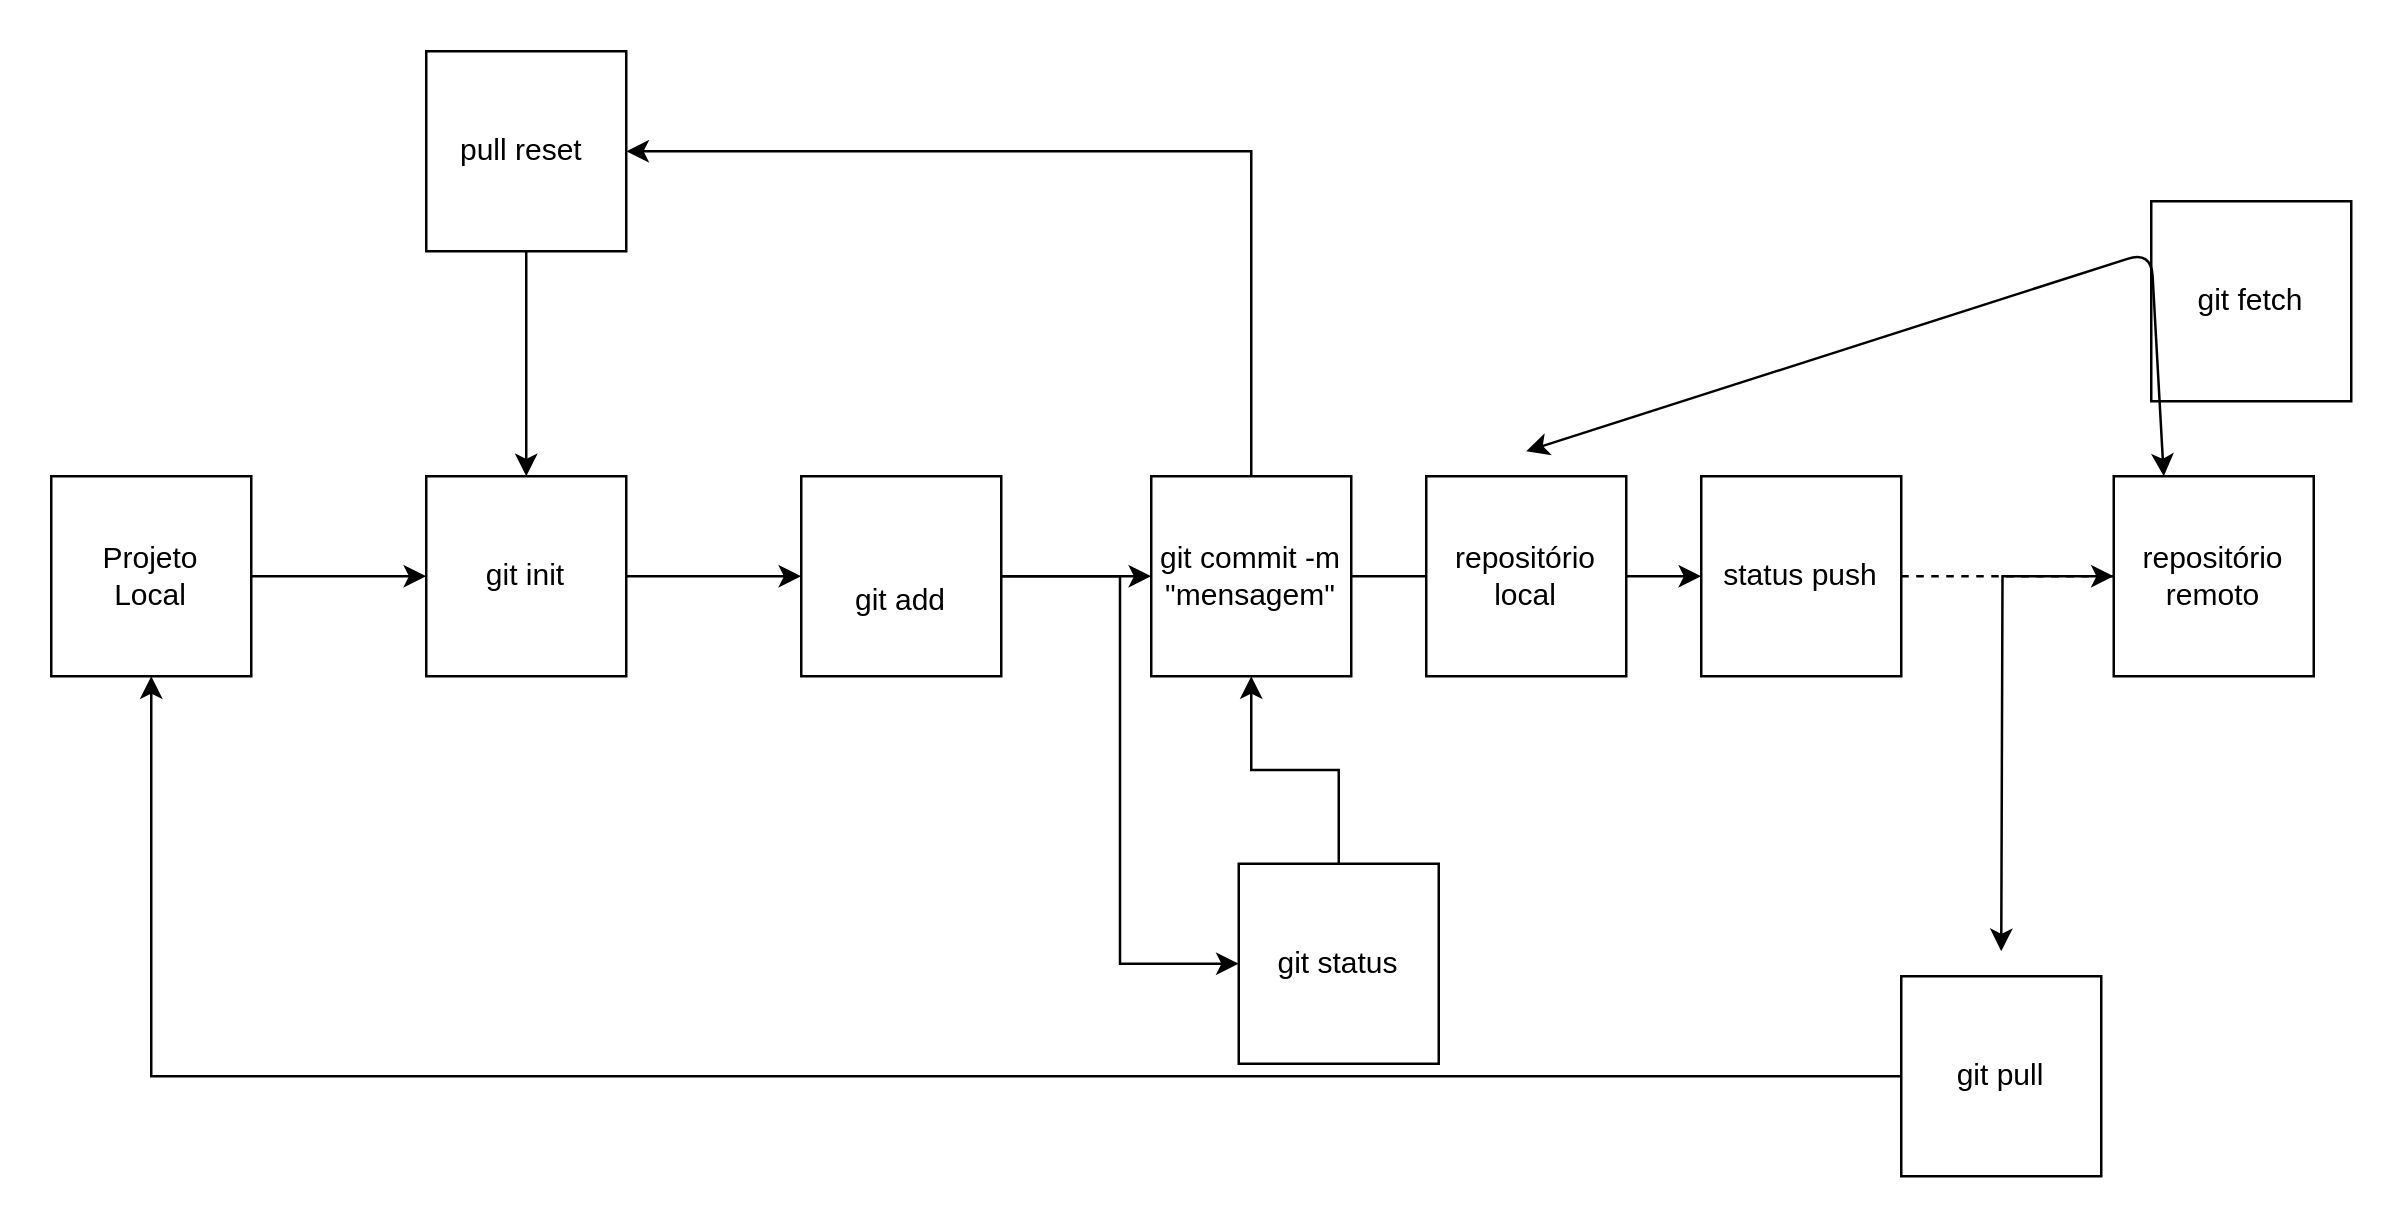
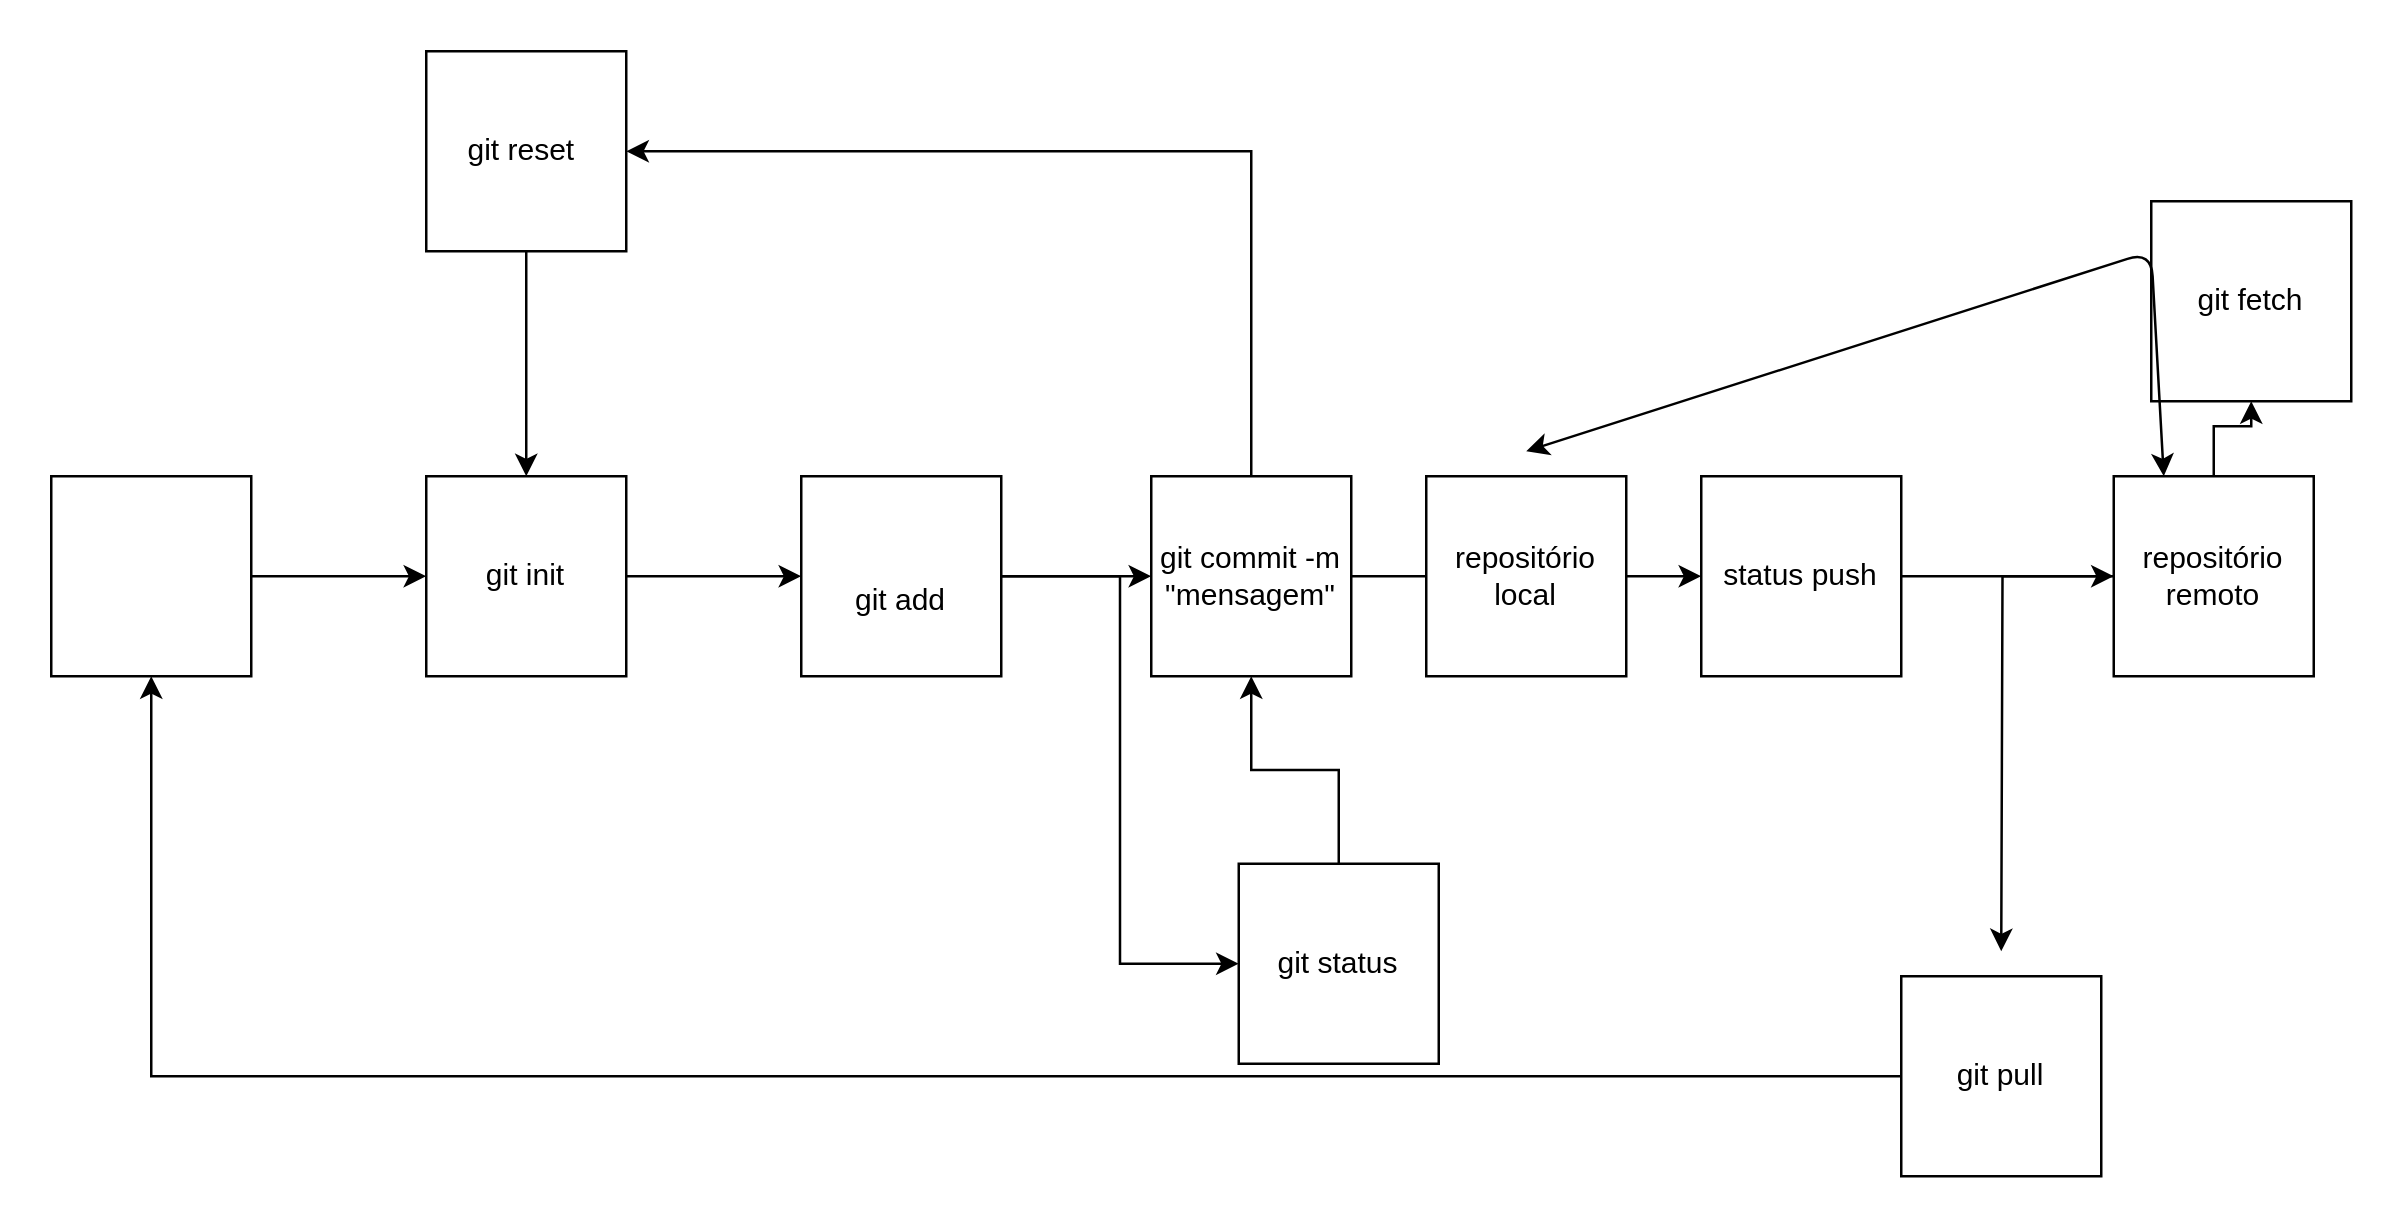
(526, 151) -> (526, 151)
none -> (2214, 428)
(151, 576) -> none
(1952, 576) -> (1952, 576)
